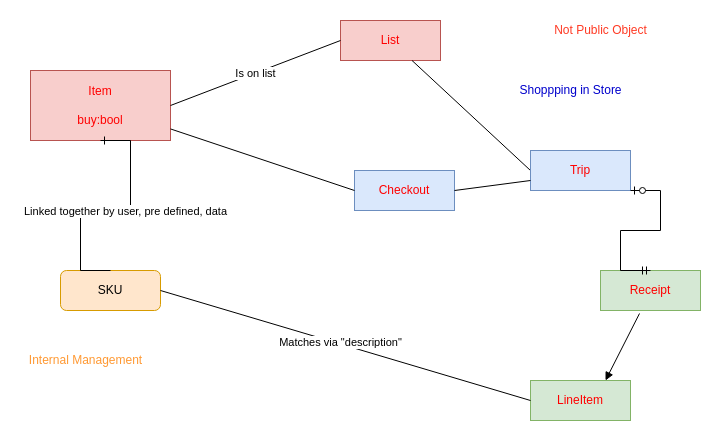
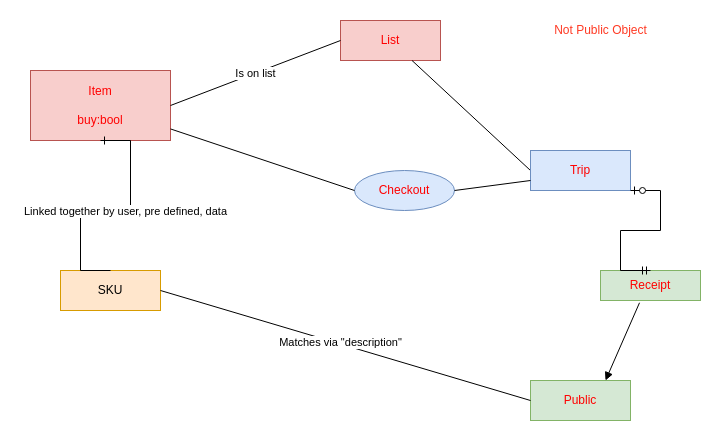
(571, 91) -> none
(405, 191) -> (405, 191)
(111, 291) -> (111, 291)
(651, 291) -> (651, 286)
(86, 361) -> none
(581, 401) -> (581, 401)
